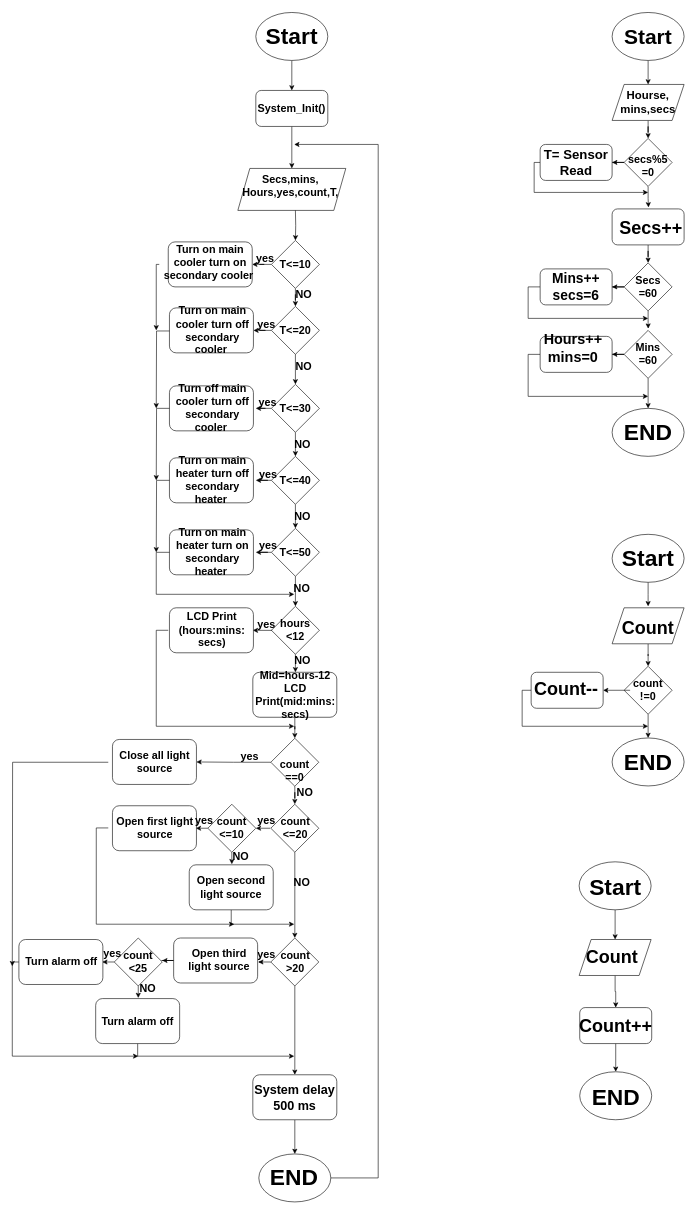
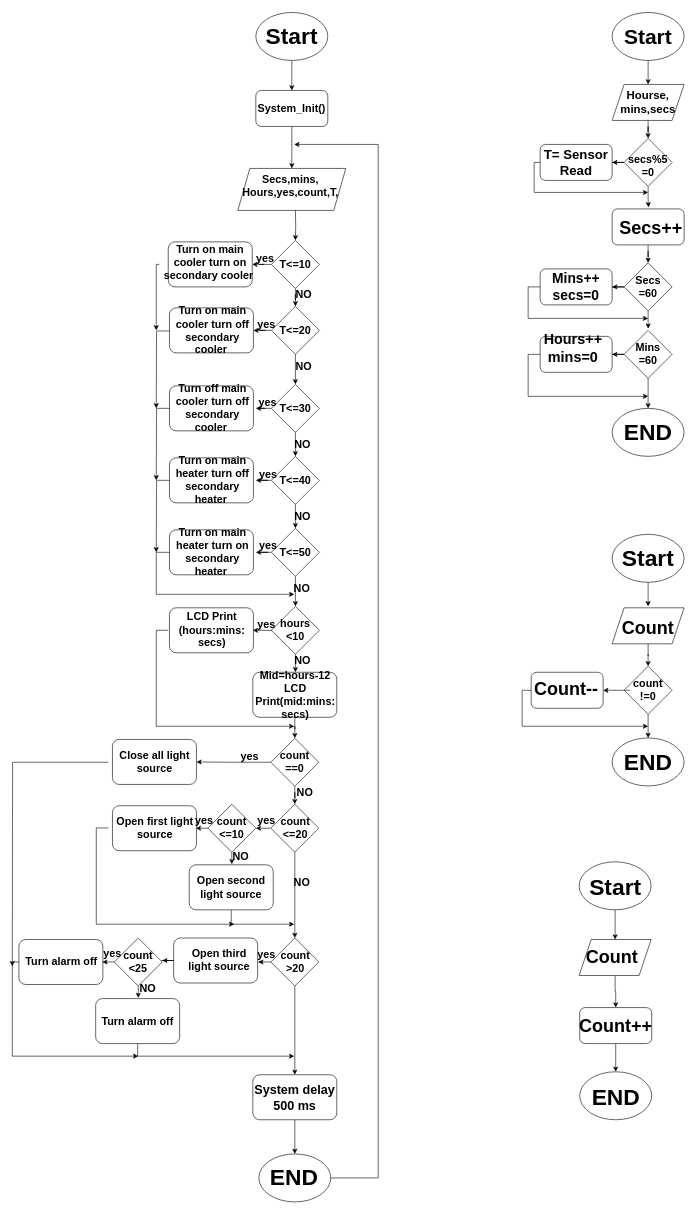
(576, 287) -> (576, 287)
(296, 630) -> (296, 630)
(295, 771) -> (295, 762)
